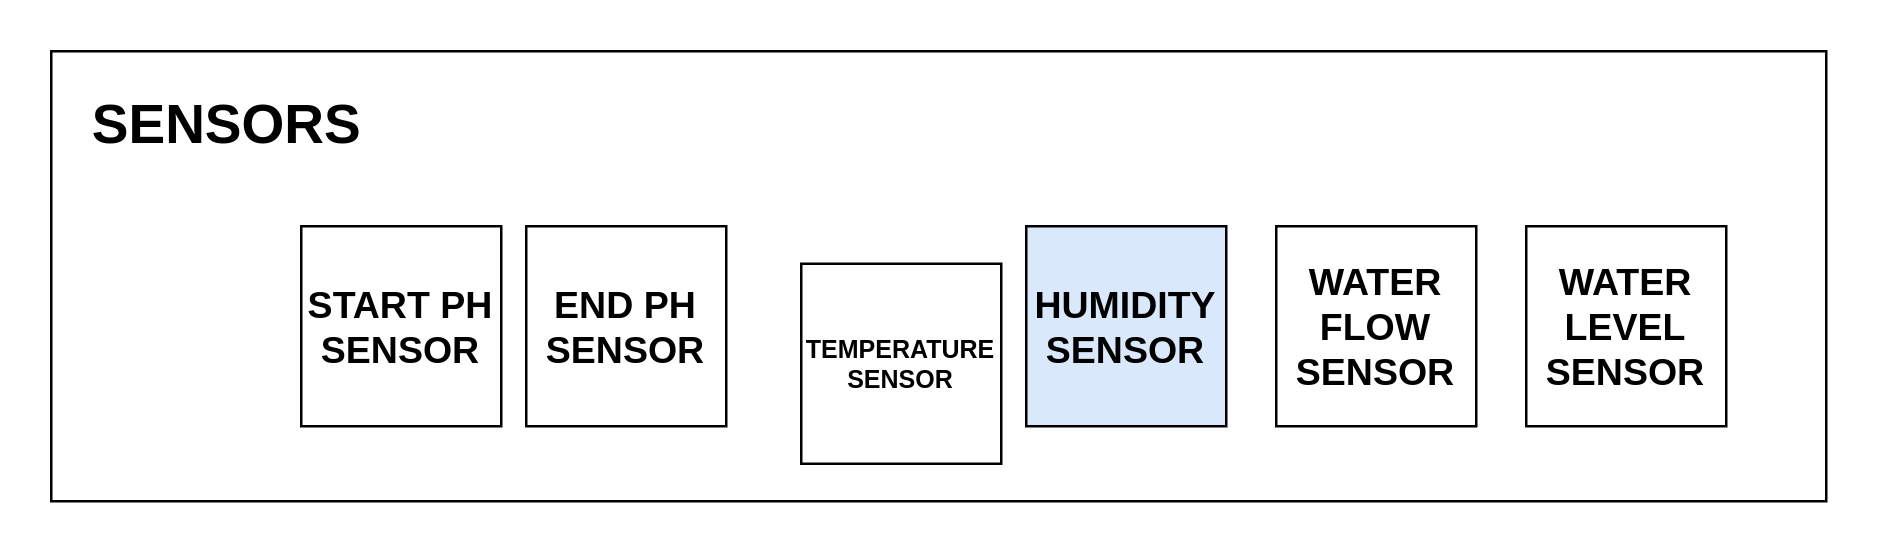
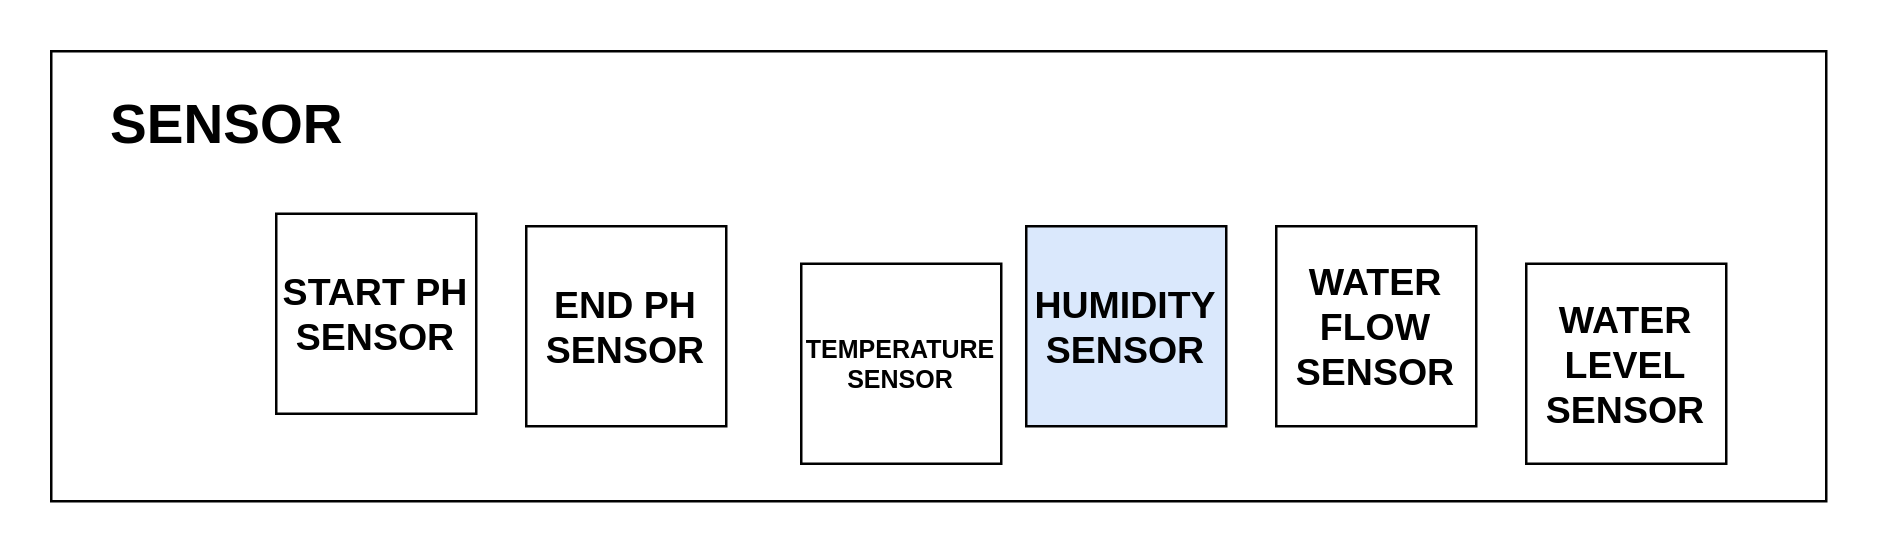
(228, 126) -> (228, 126)
(401, 326) -> (376, 314)
(1626, 326) -> (1626, 364)
